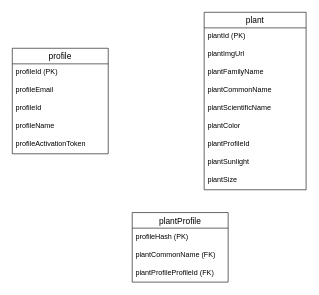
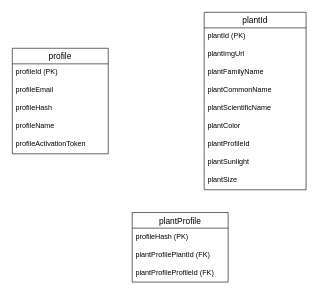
(255, 21) -> (255, 21)
(32, 108) -> (36, 108)
(174, 254) -> (179, 254)
